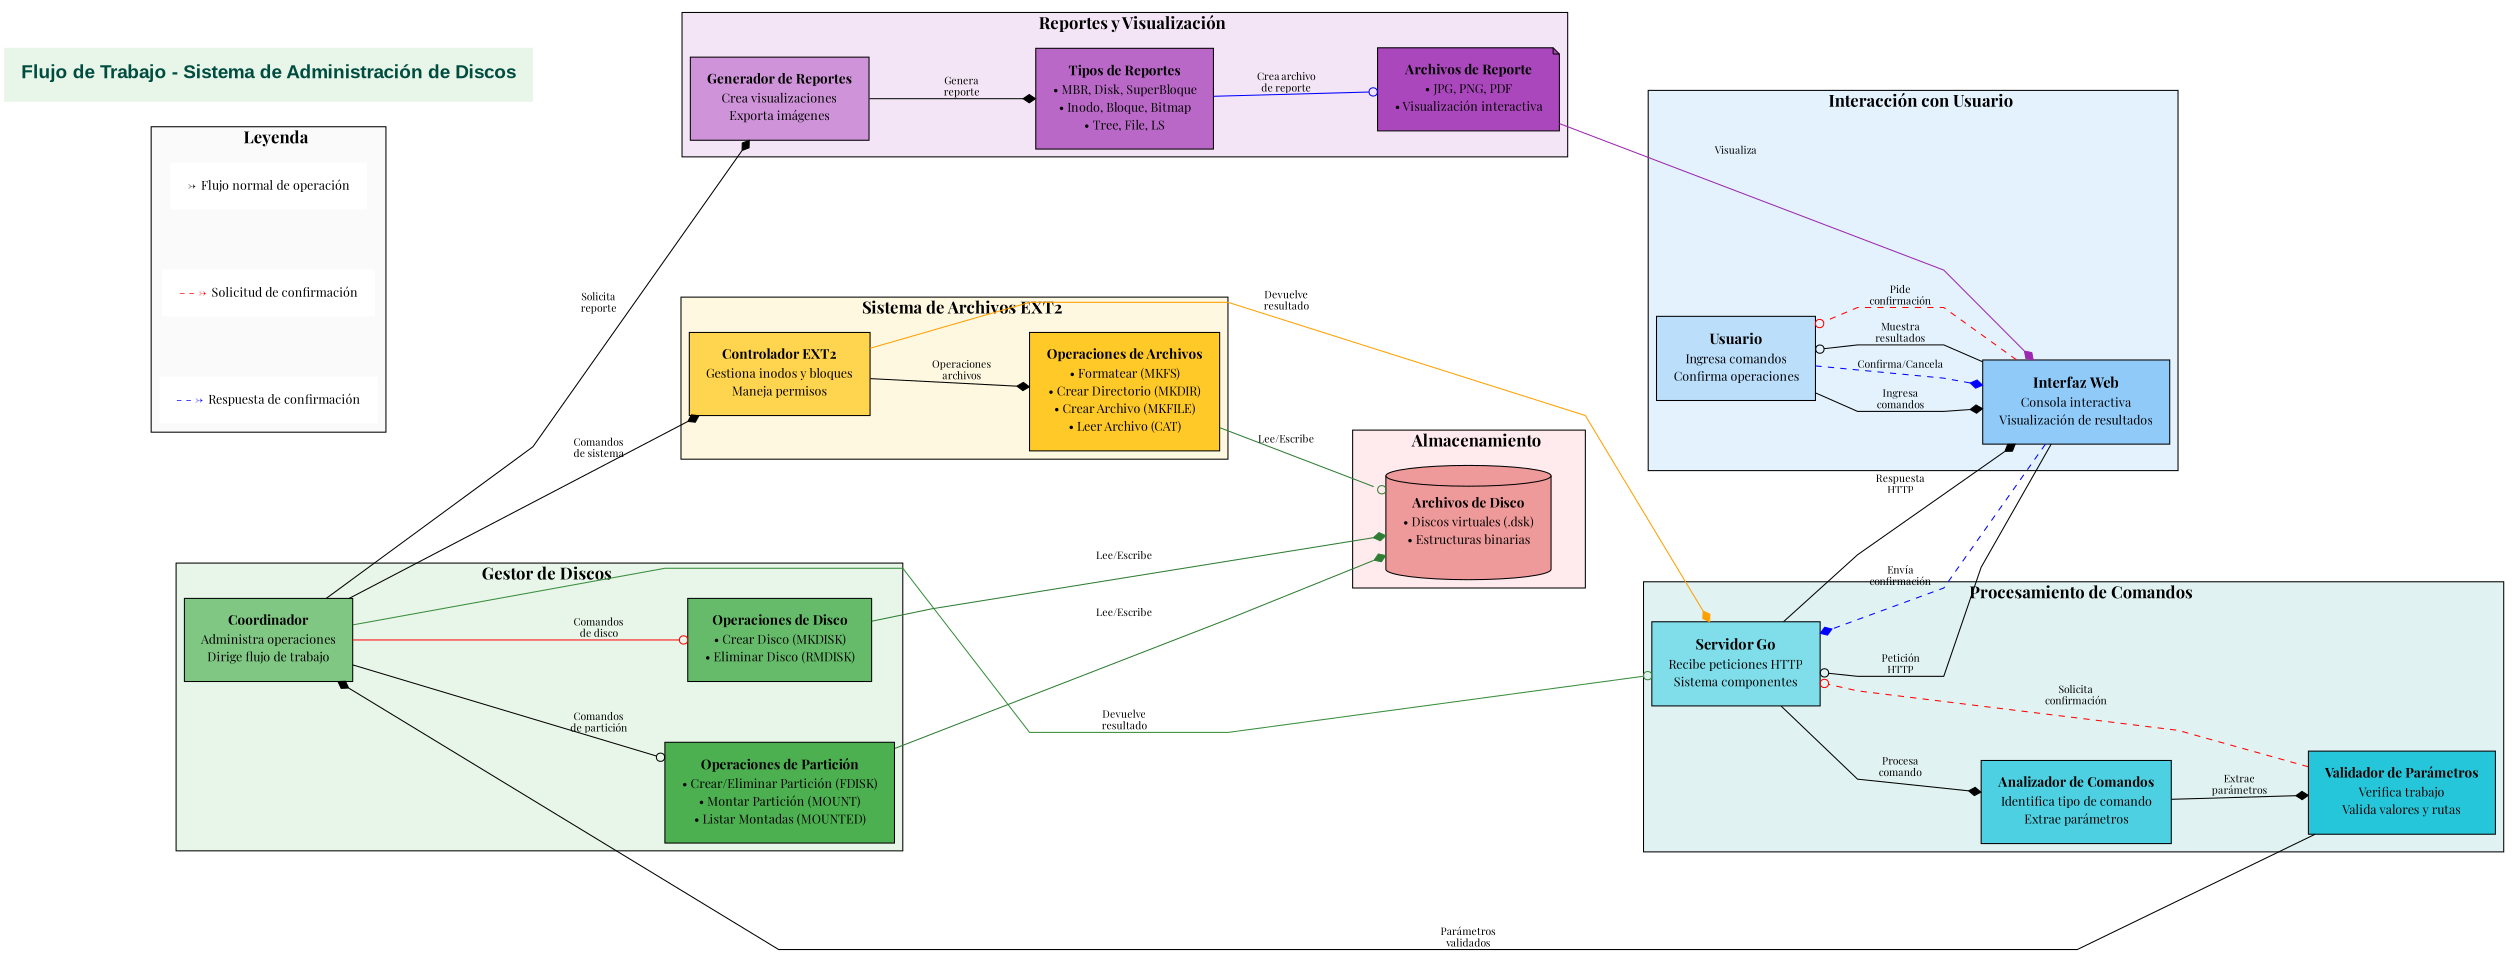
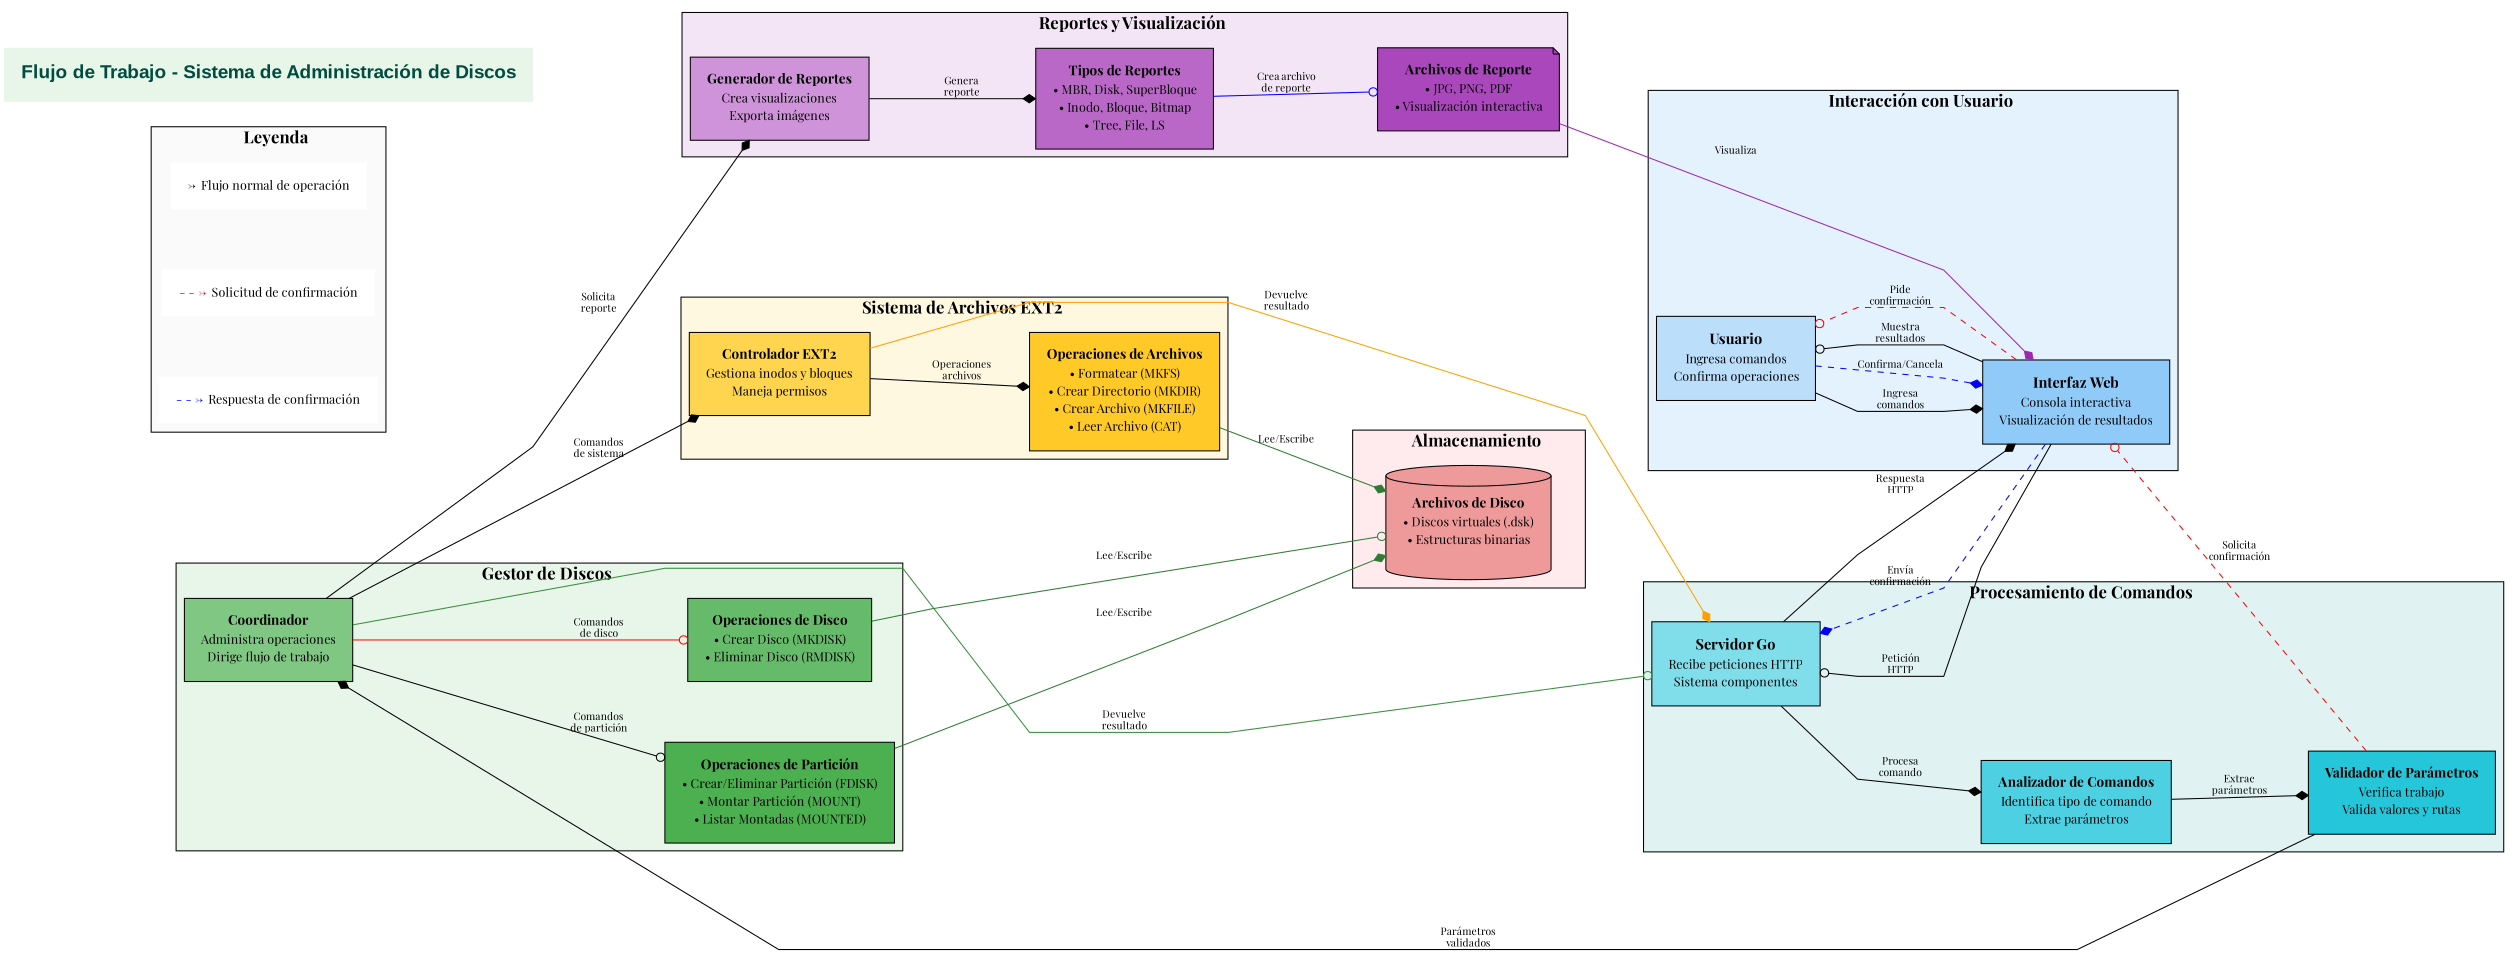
(1297, 457) -> (1297, 457)
(1124, 578) -> (1124, 578)
(2070, 717) -> (2242, 601)
